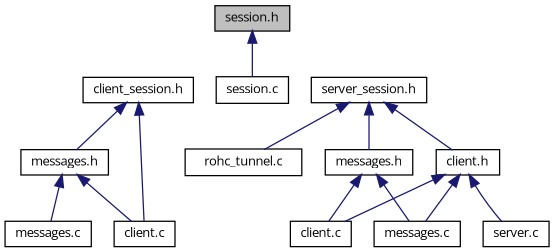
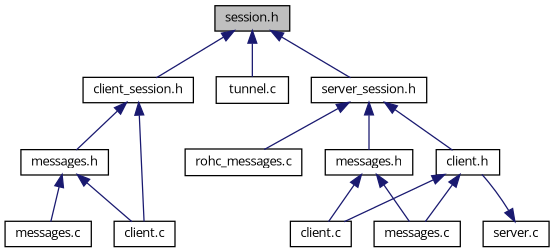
none -> (190, 57)
none -> (316, 57)
(252, 90) -> (252, 90)
(243, 162) -> (243, 162)
(488, 204) -> (496, 192)
